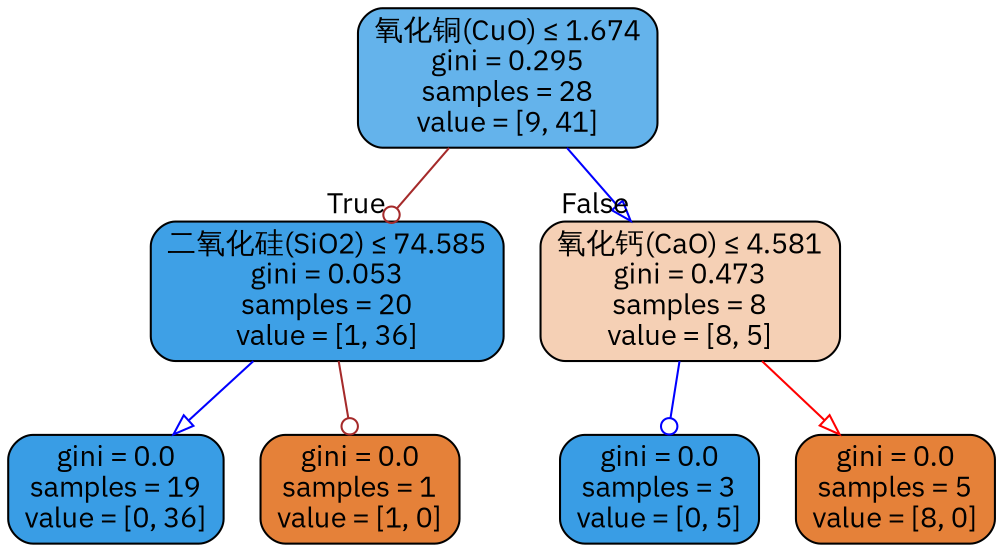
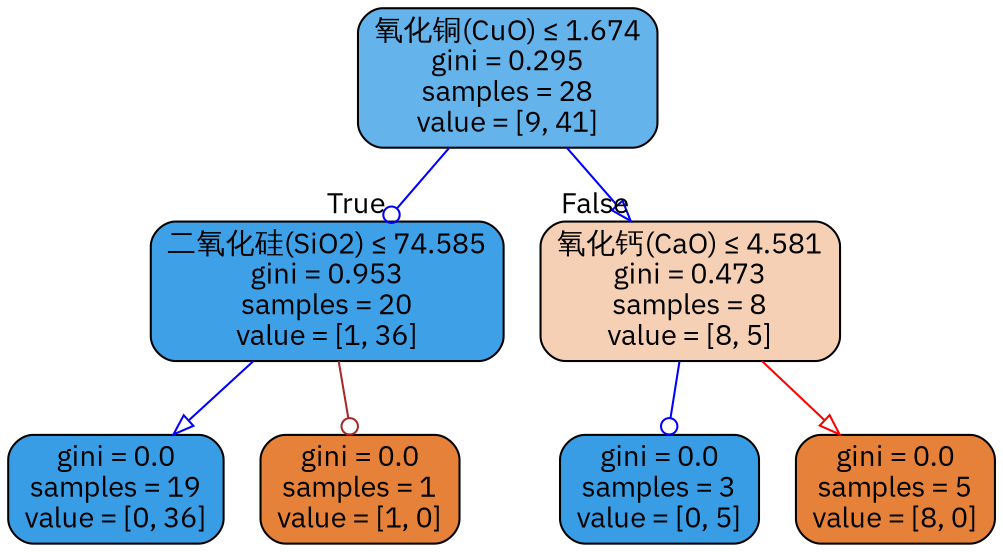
(423, 178) -> (423, 178)
(327, 275) -> (327, 275)
